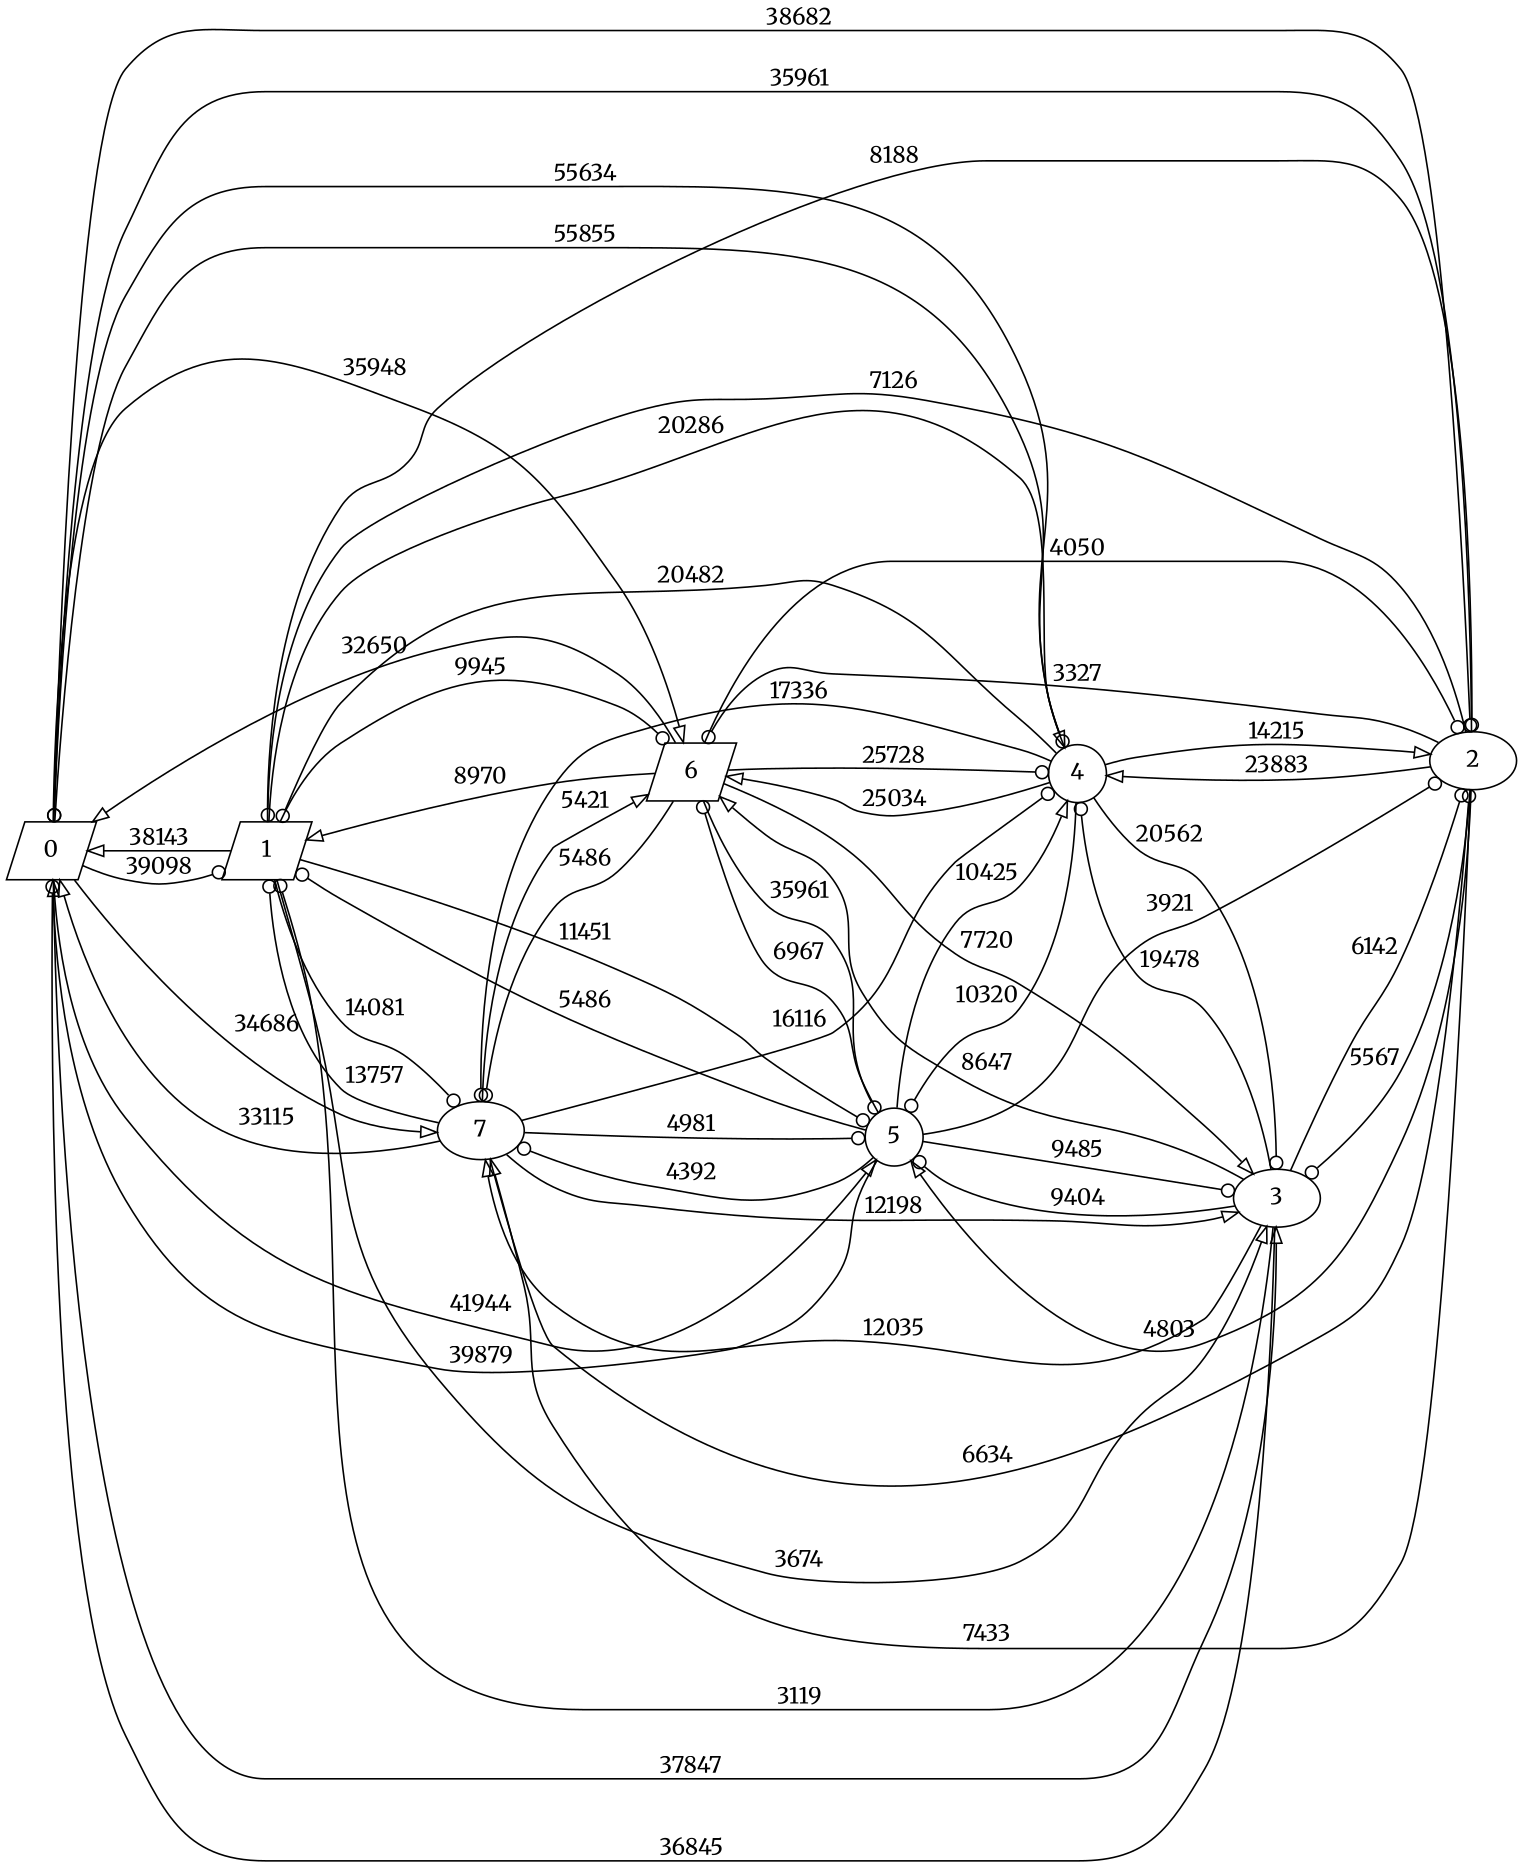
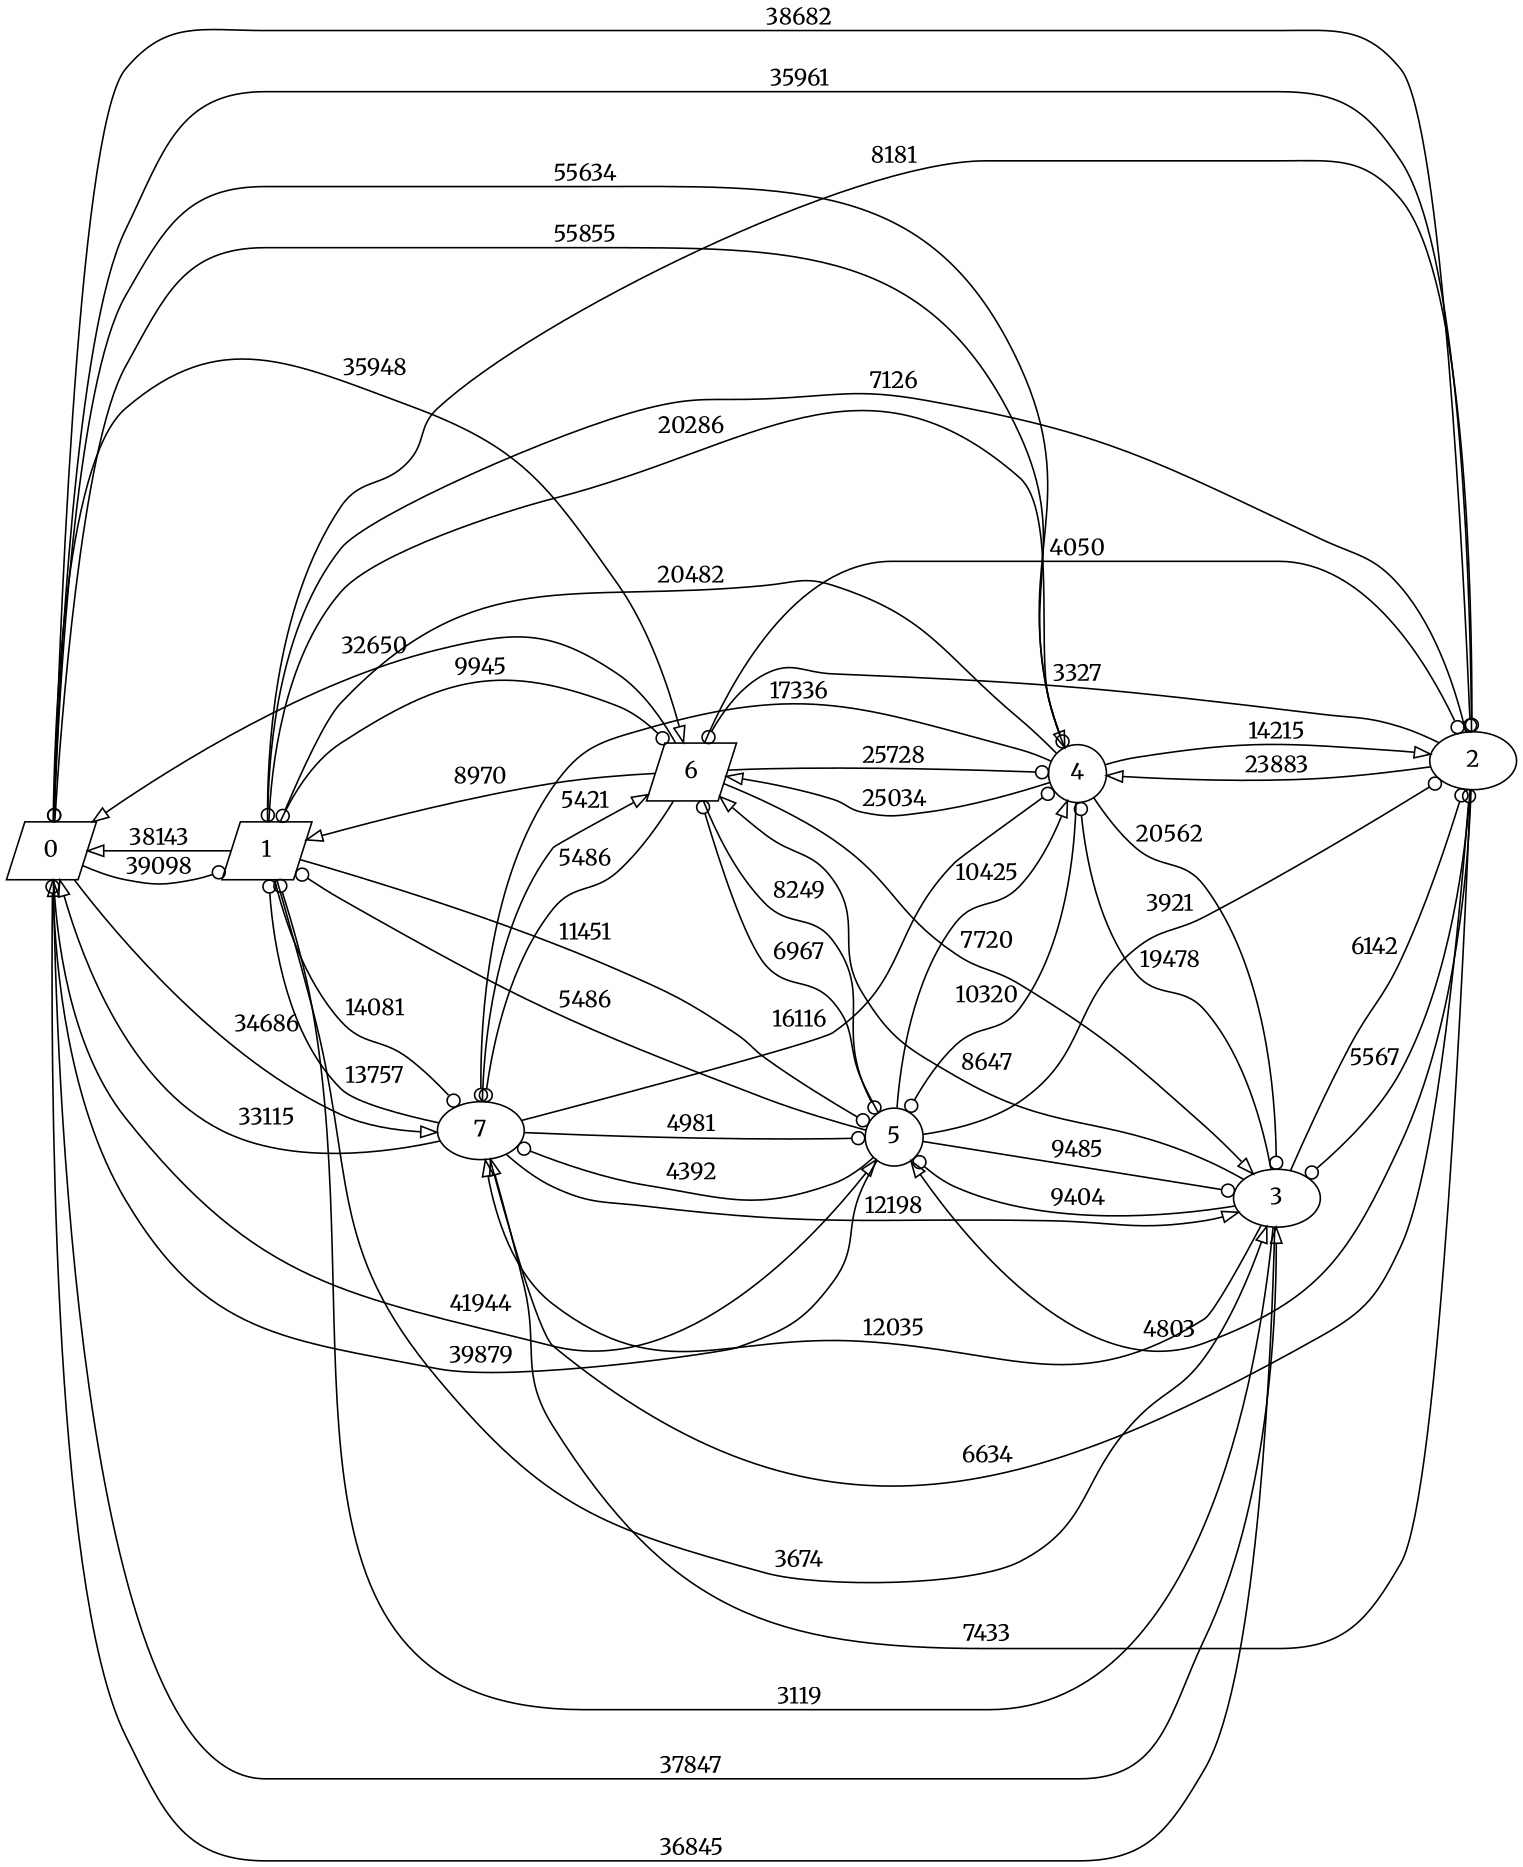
(894, 157) -> (894, 157)
(799, 892) -> (799, 892)
